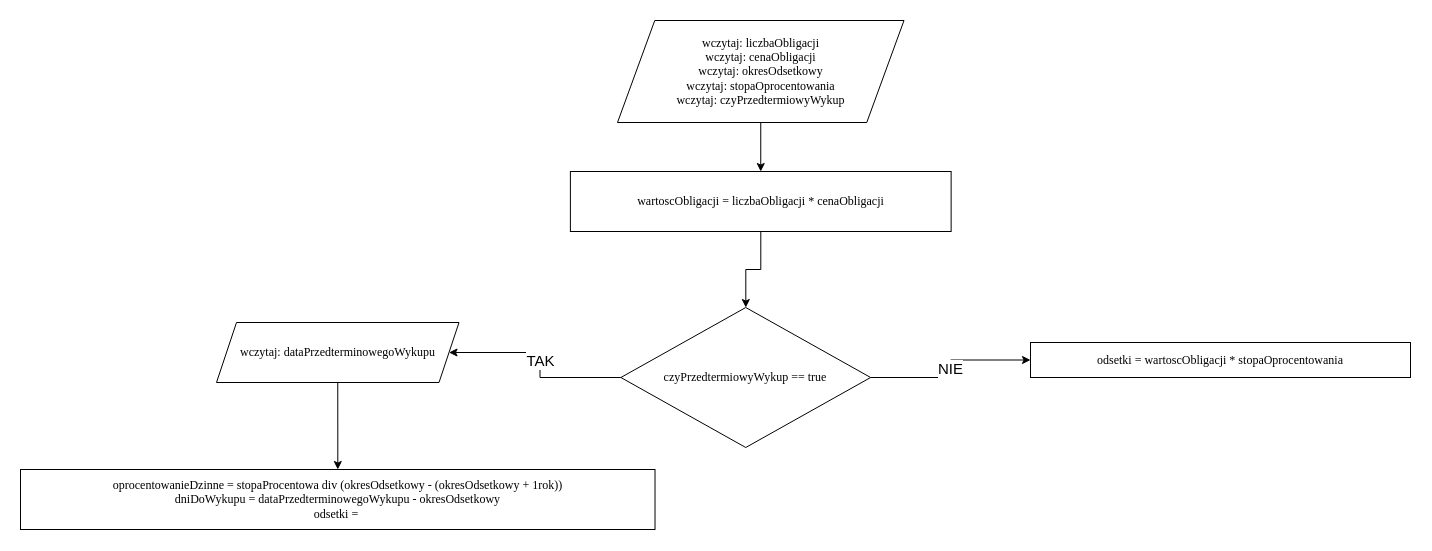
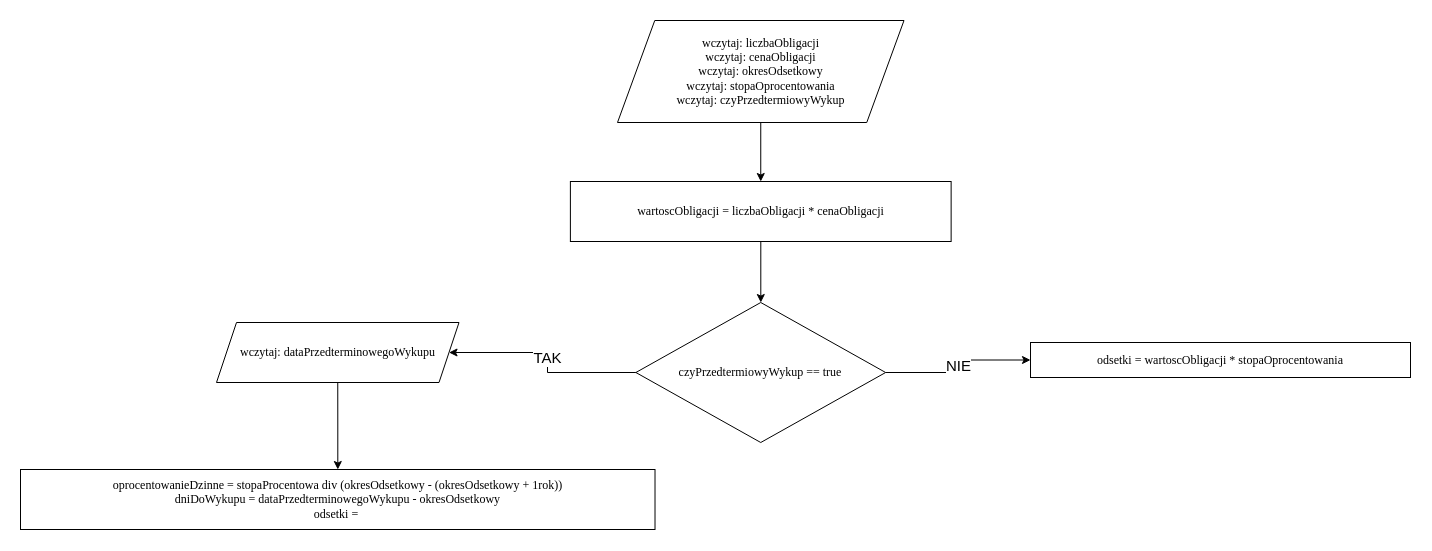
(761, 202) -> (761, 212)
(746, 378) -> (761, 373)
